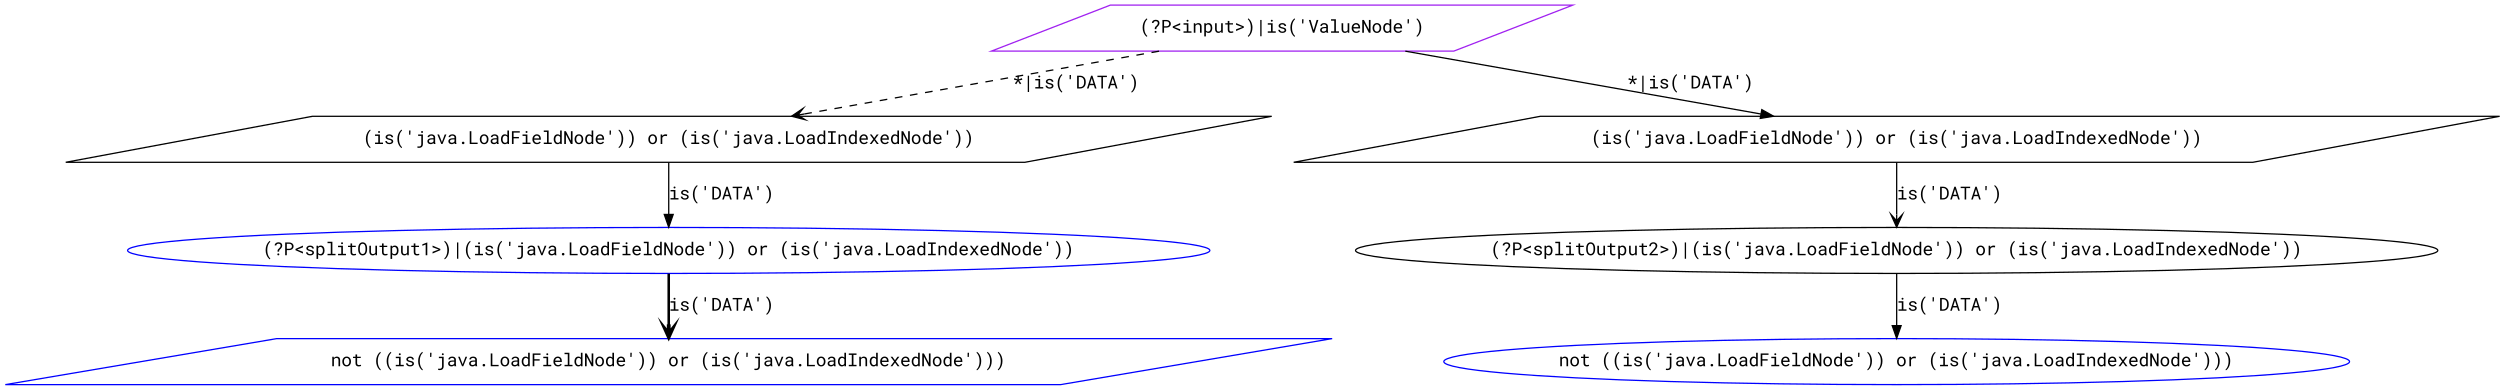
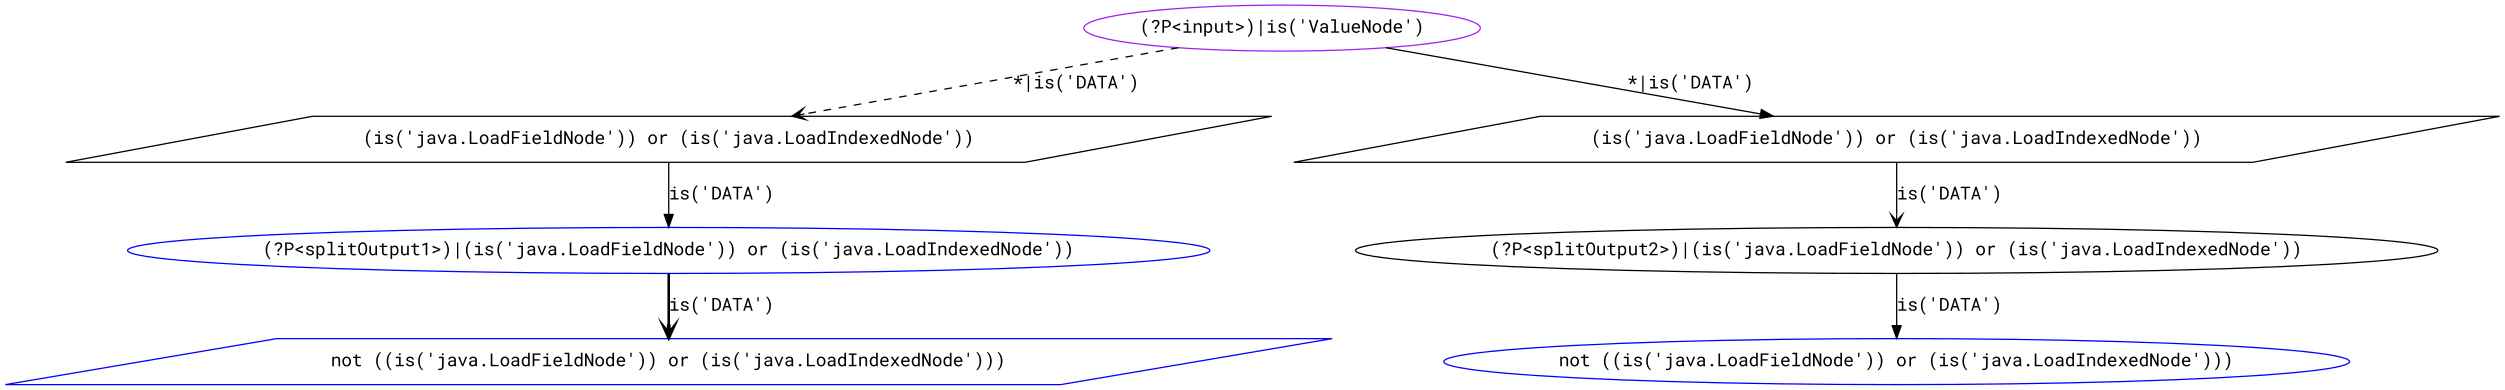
(1282, 28) -> (1282, 28)
